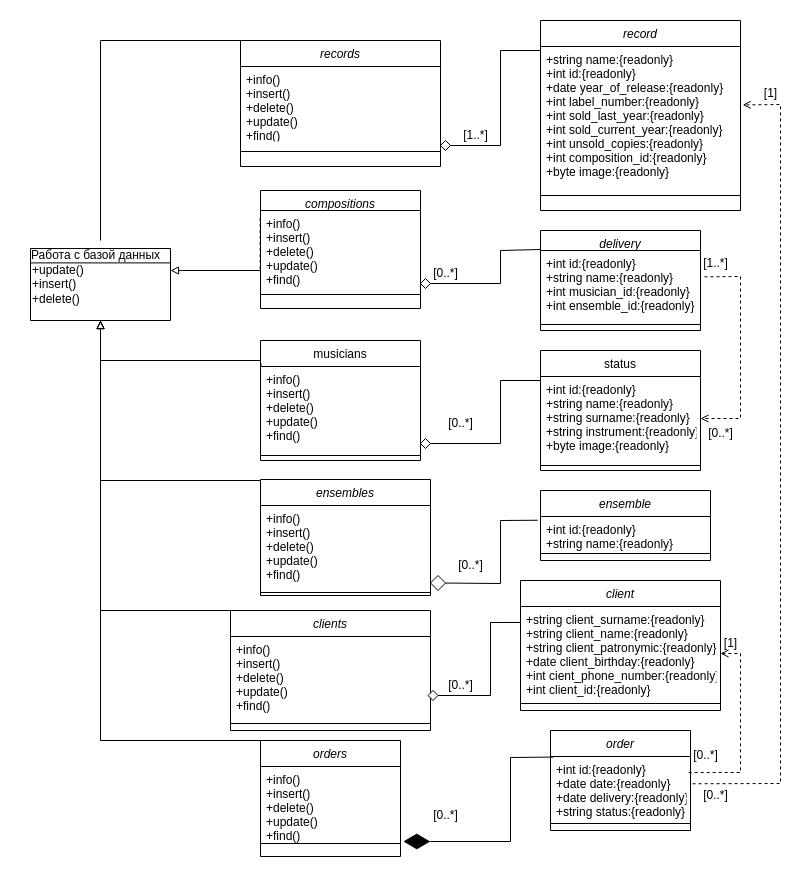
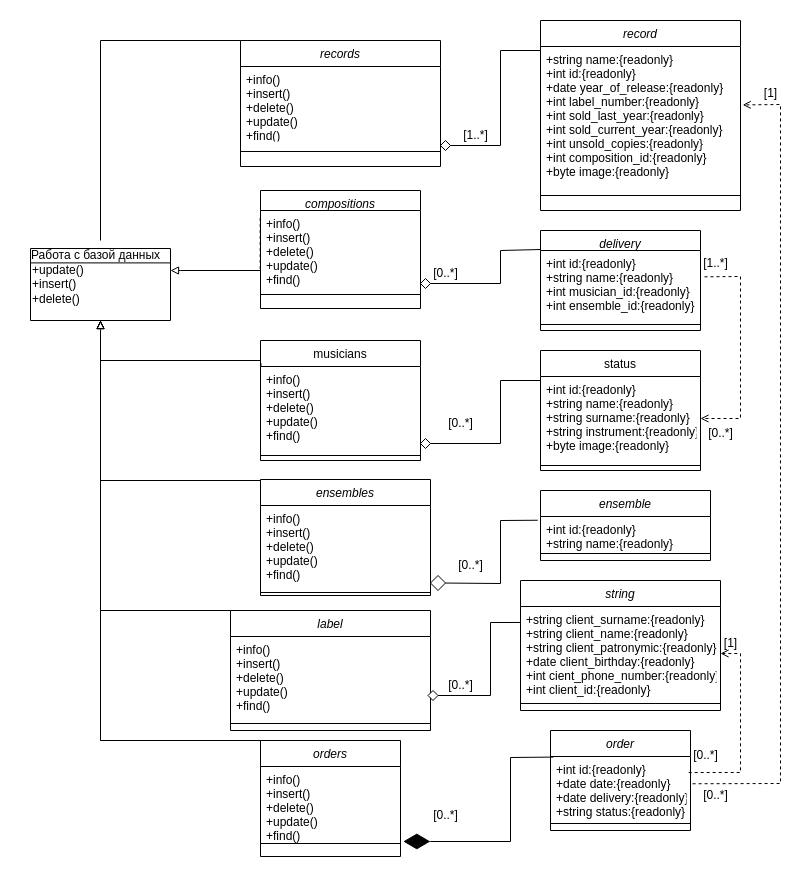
(620, 594) -> (620, 594)
(330, 624) -> (330, 624)
